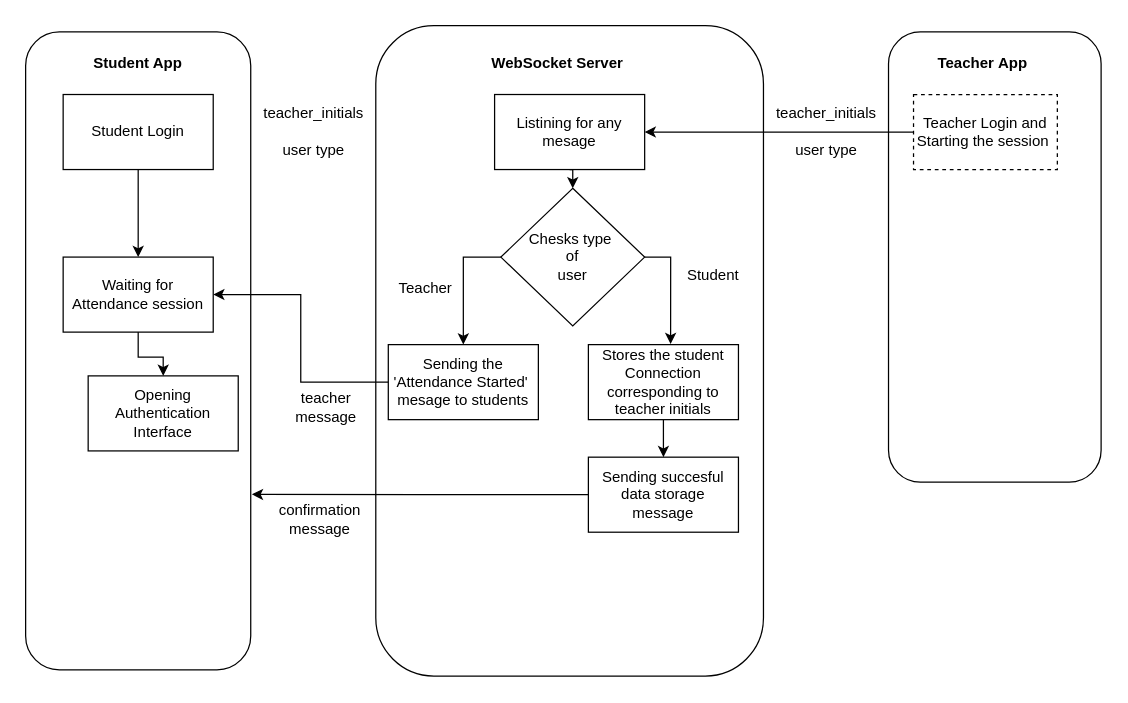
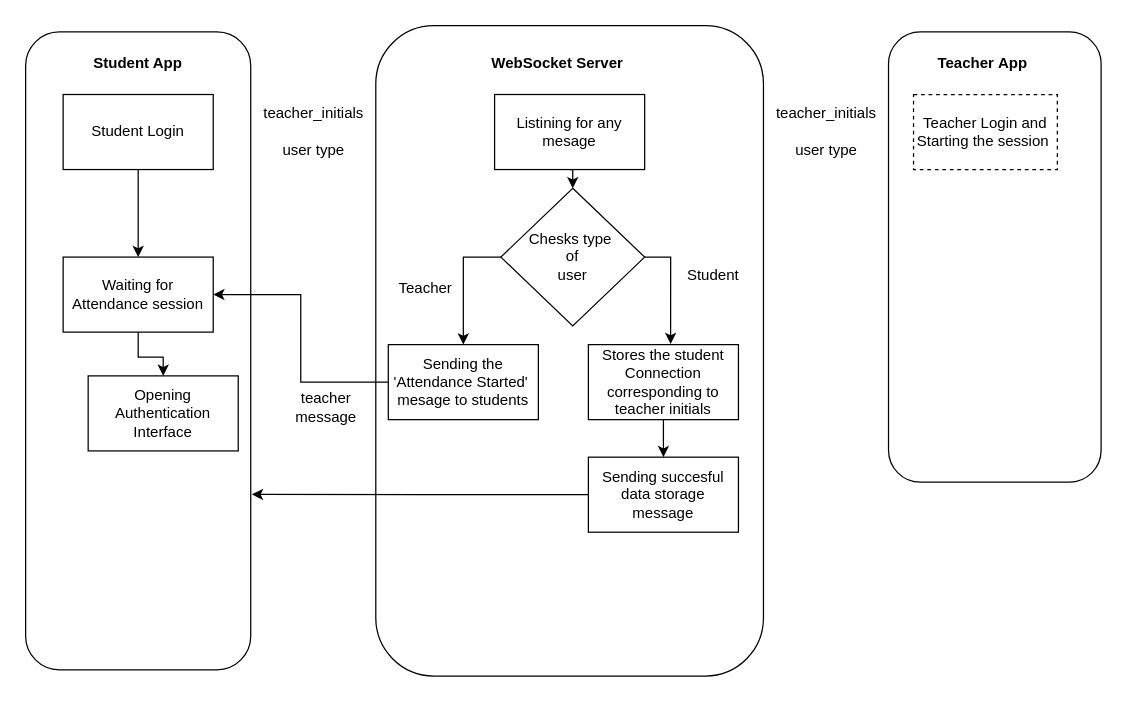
(783, 132) -> none
(319, 519) -> none
